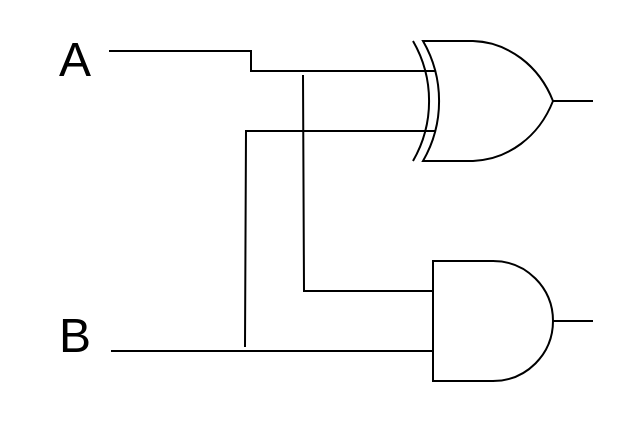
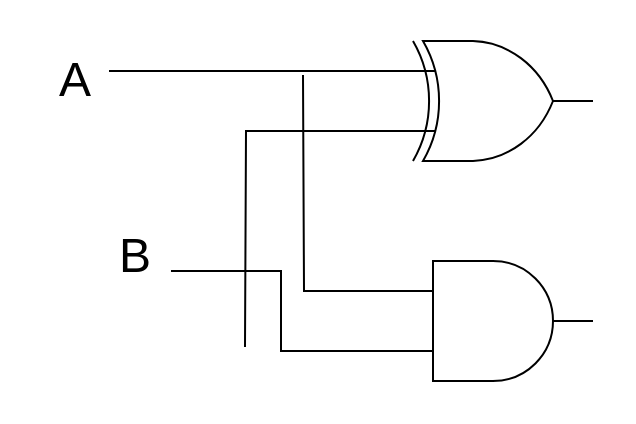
(75, 61) -> (75, 81)
(75, 337) -> (135, 257)
